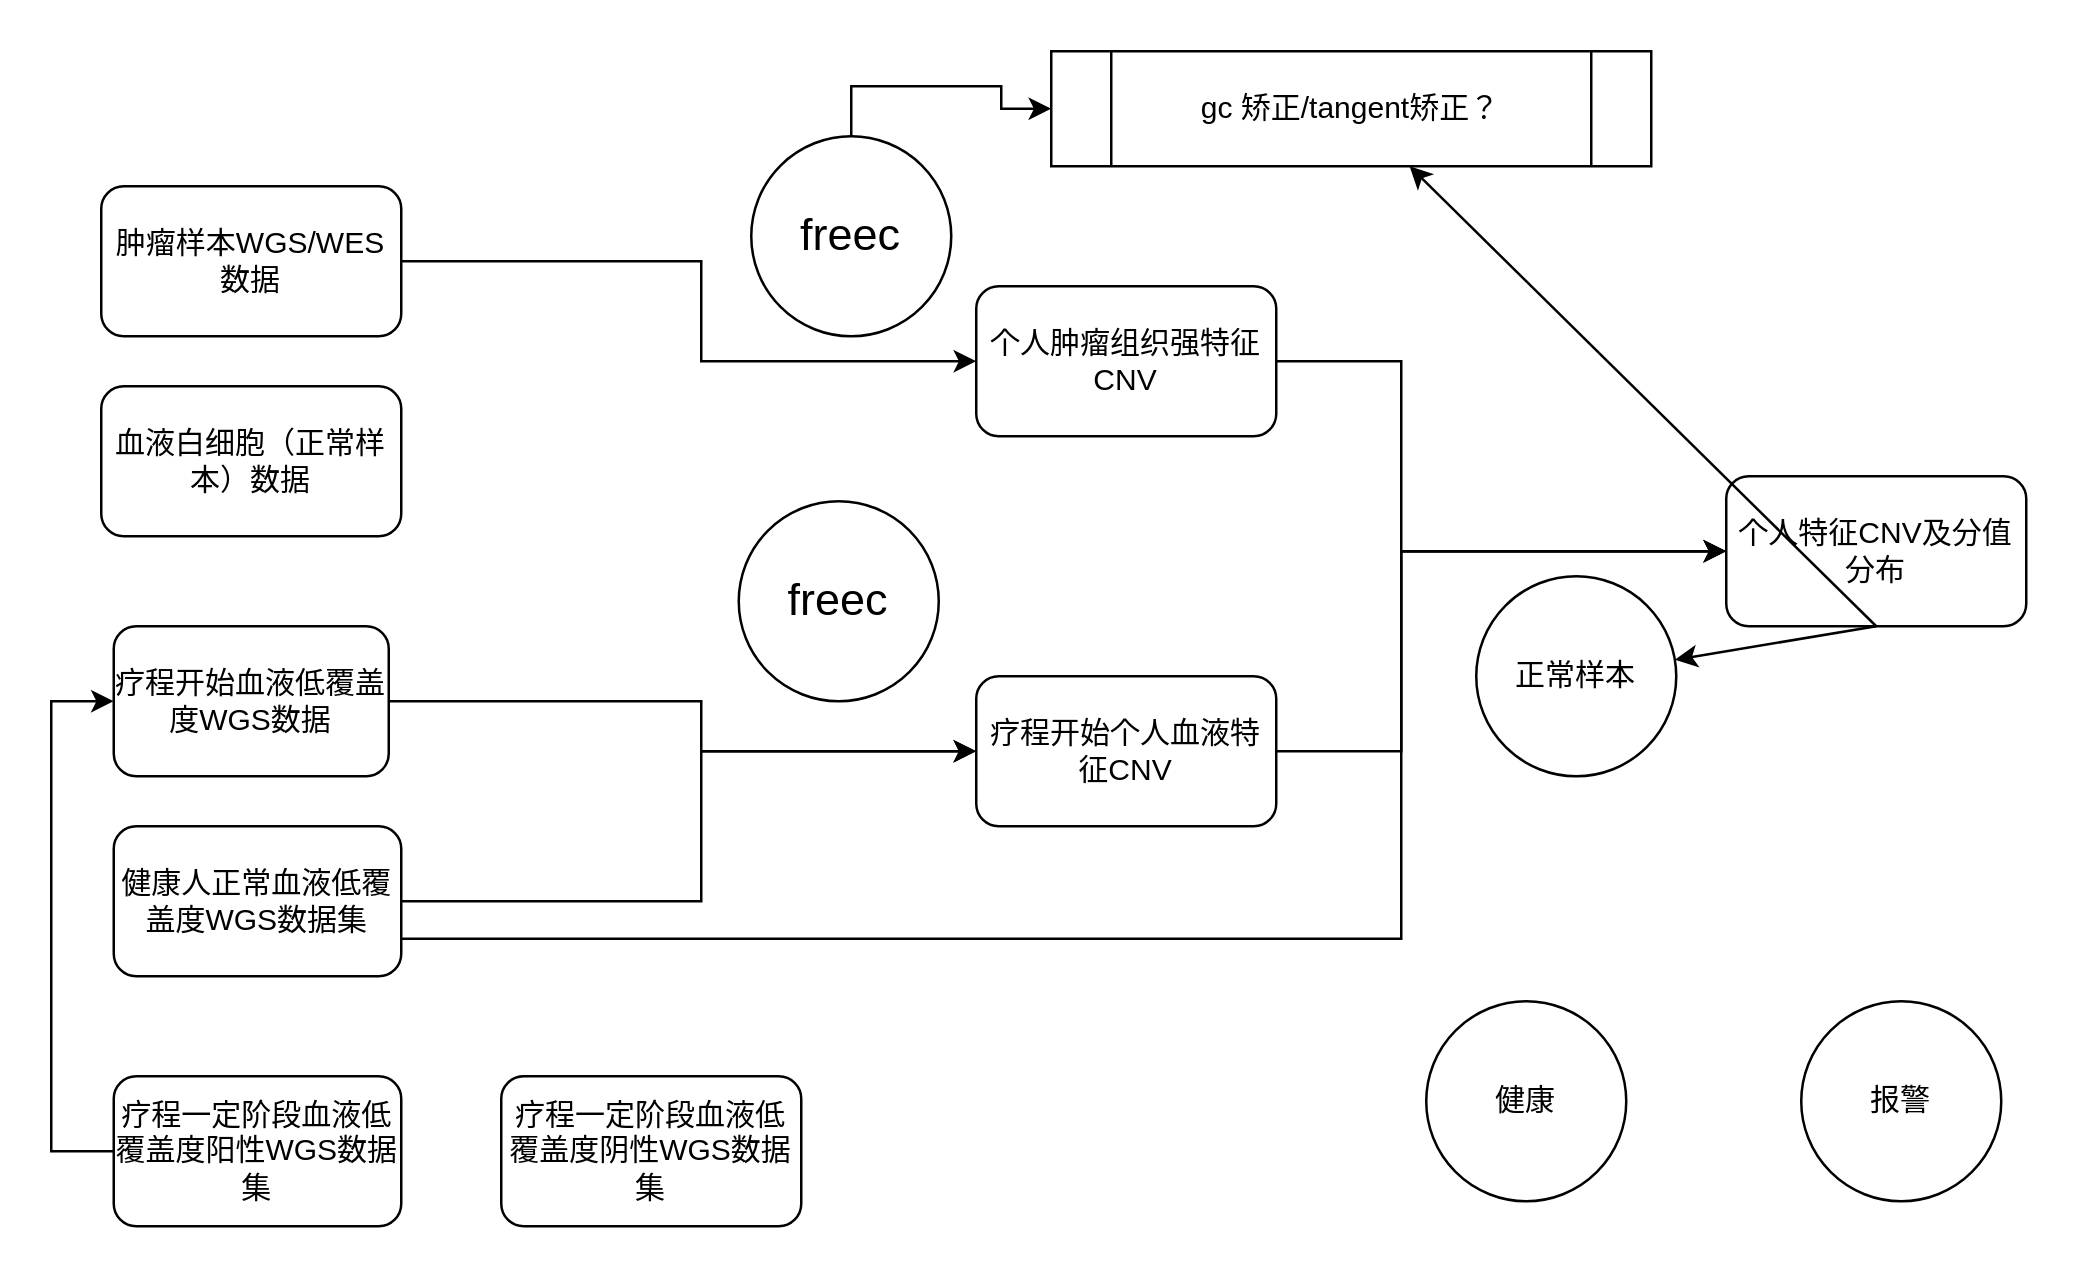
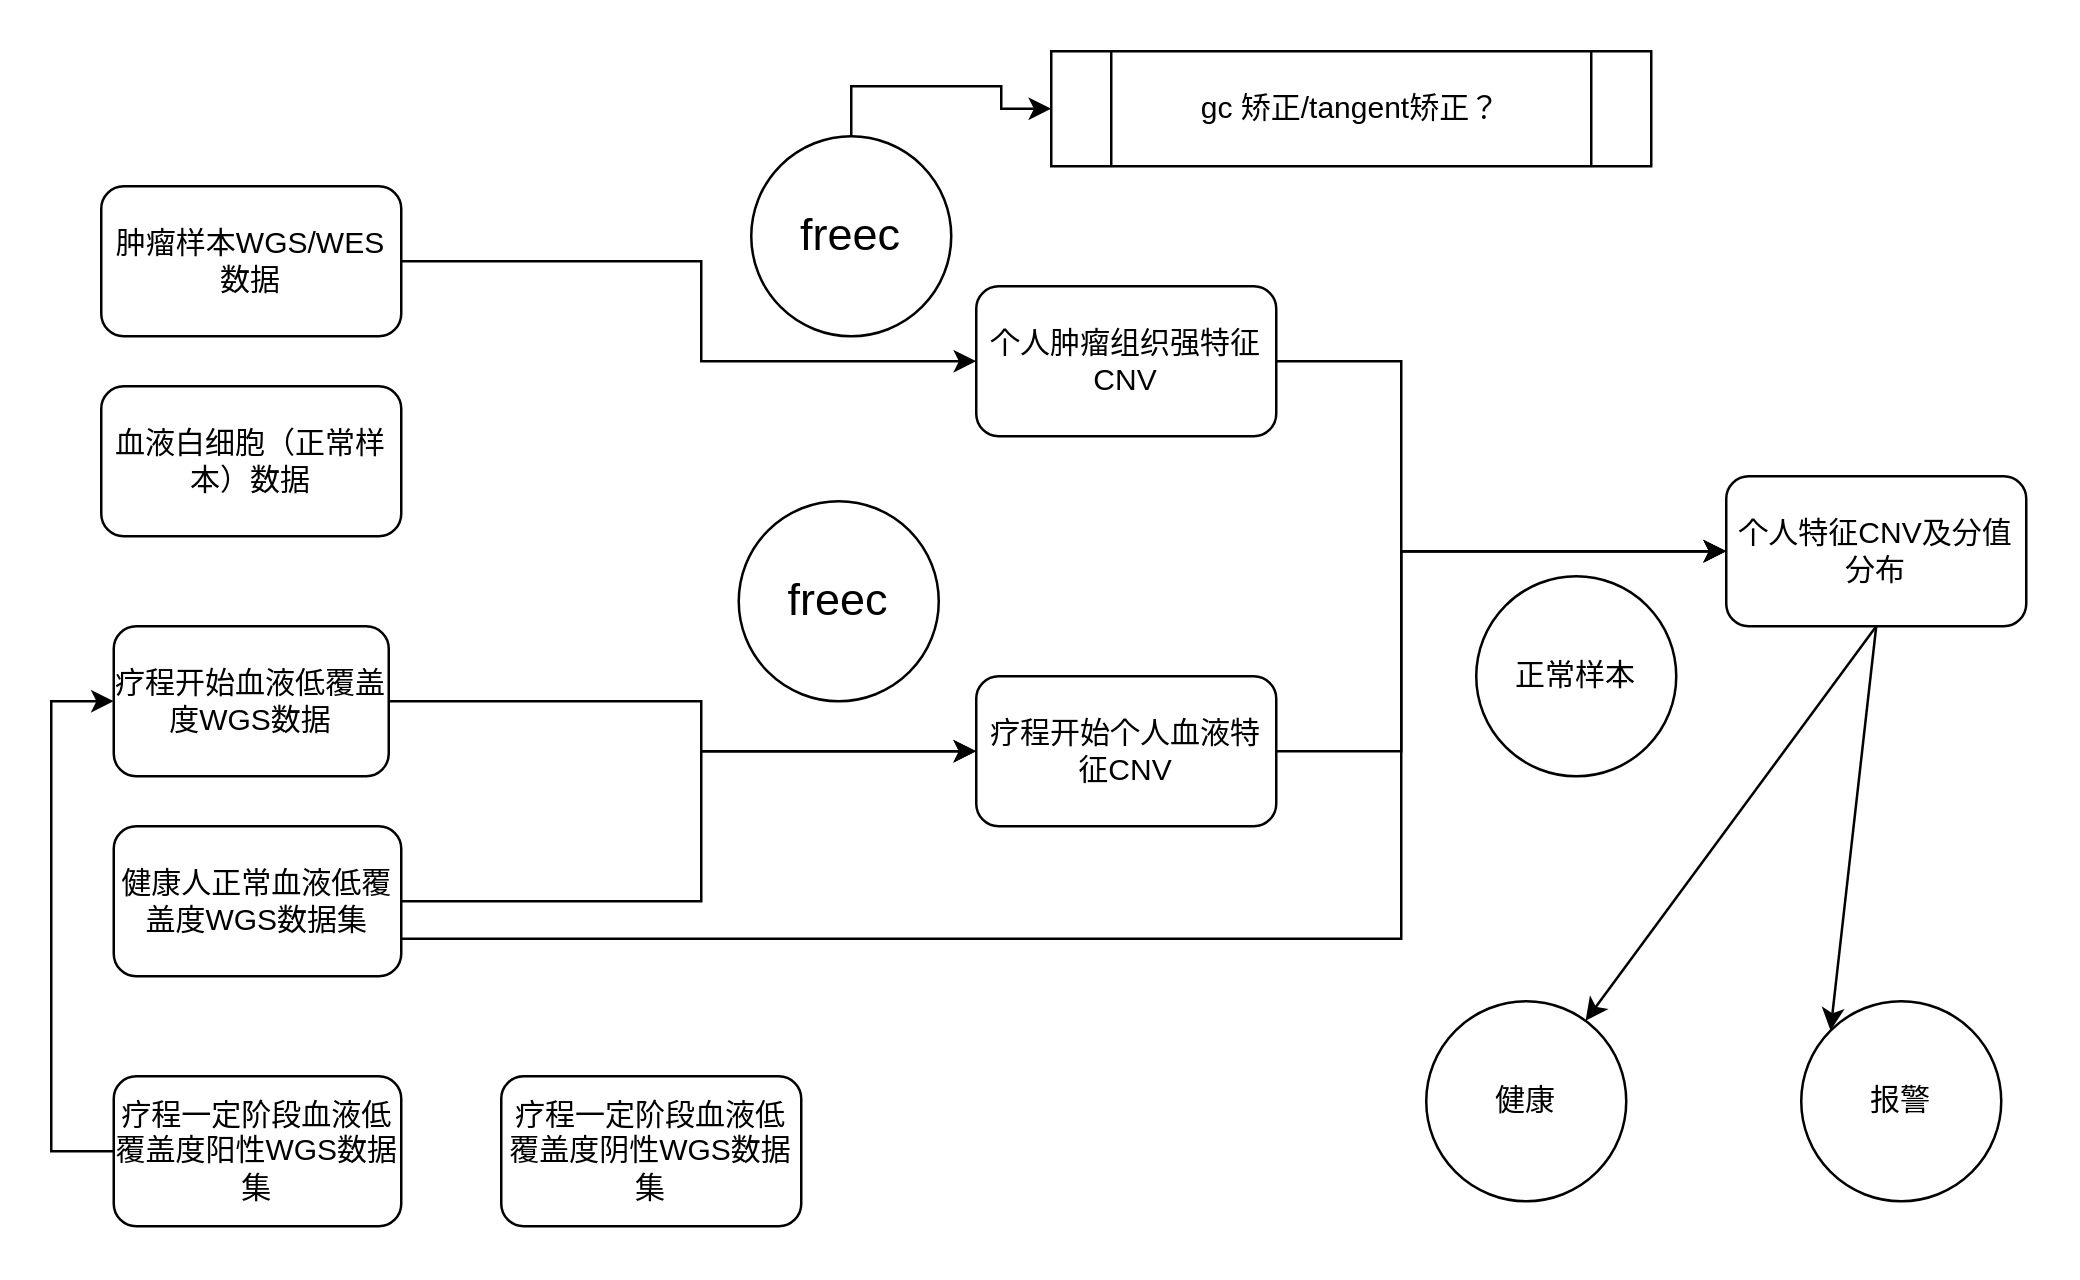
(1647, 400) -> (1733, 820)
(1781, 642) -> (1854, 824)
